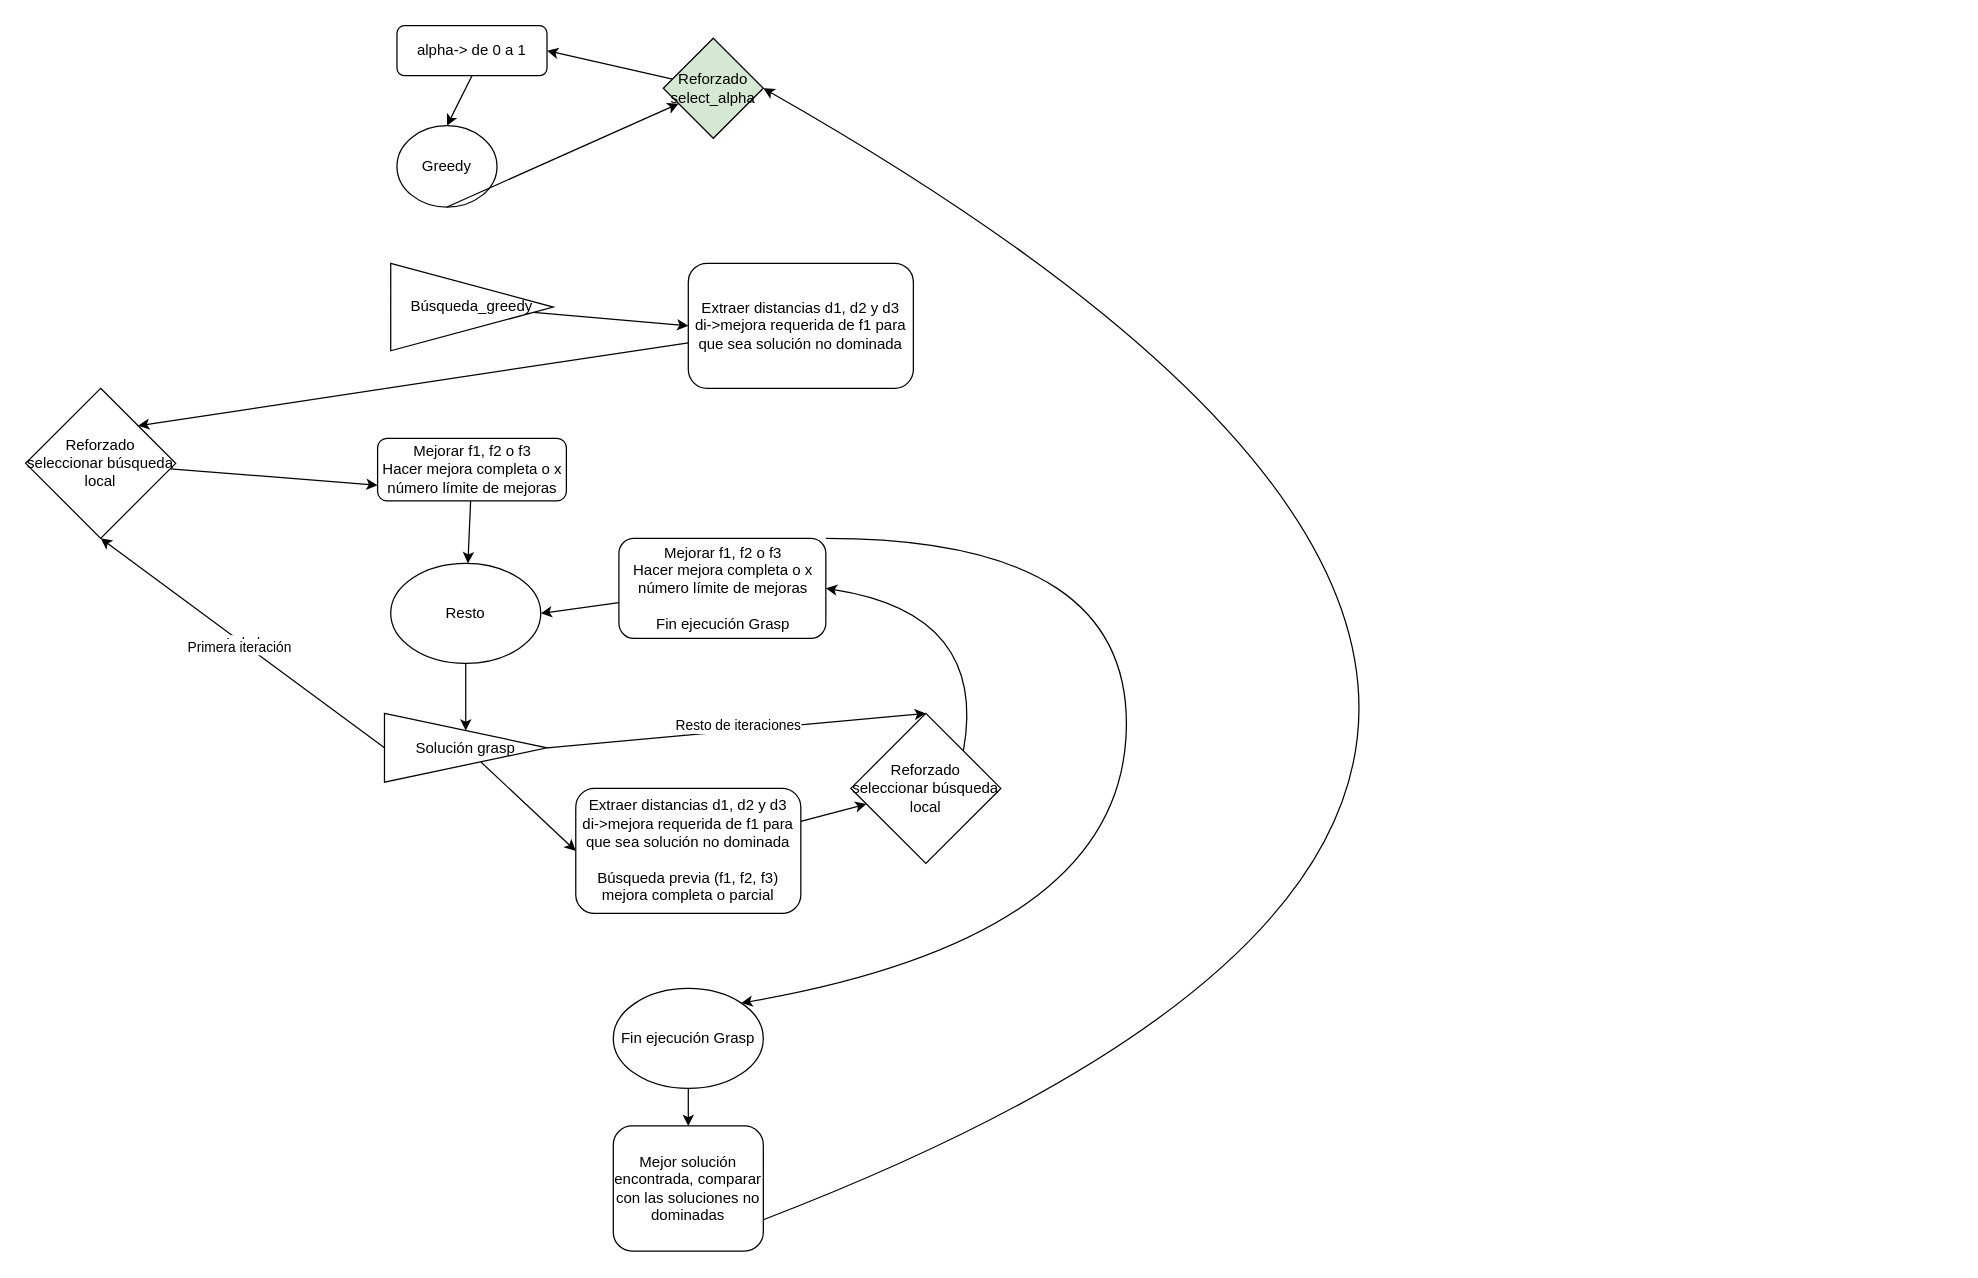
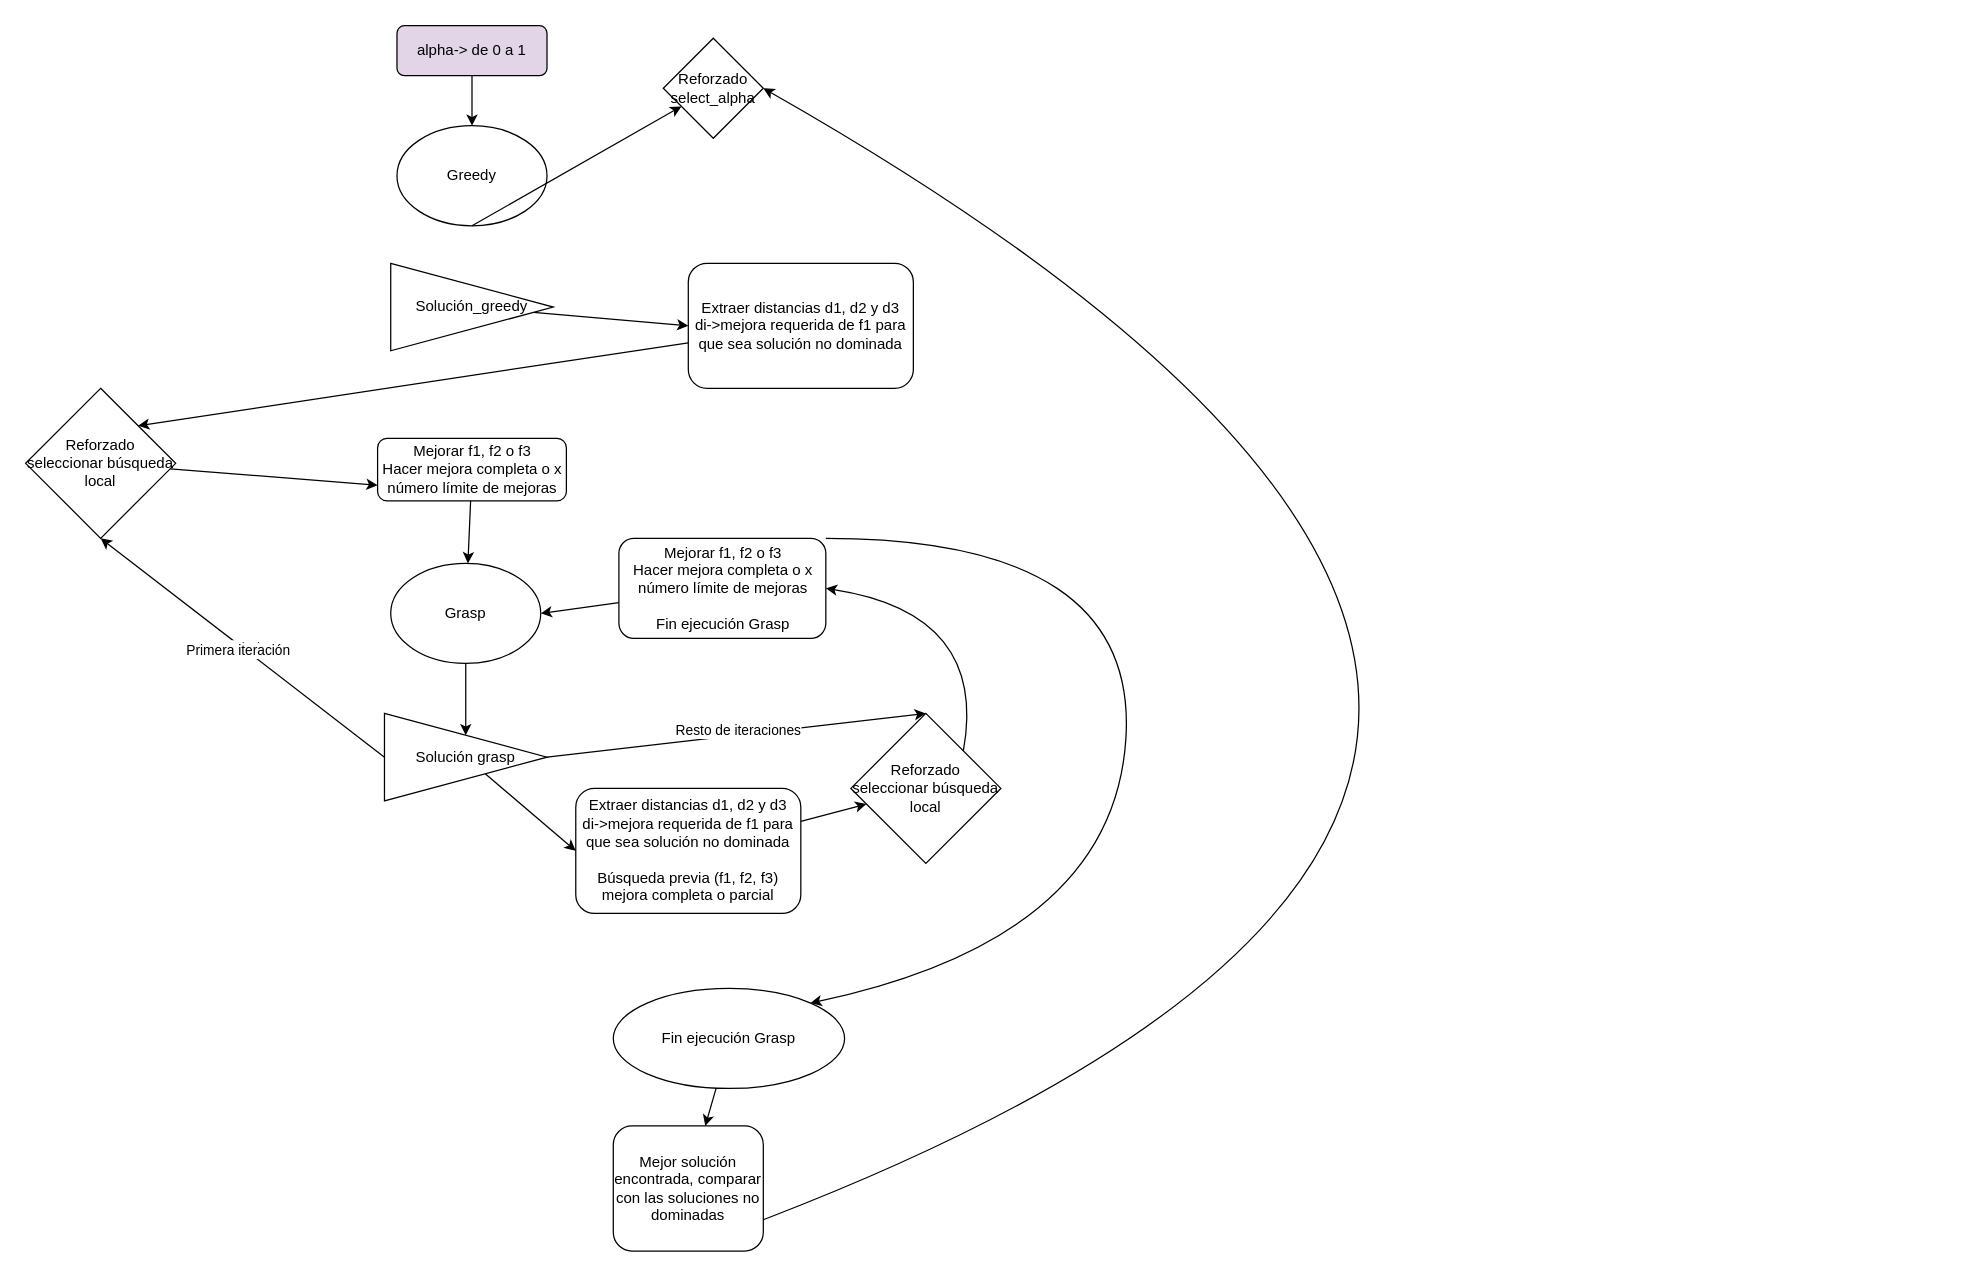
(472, 51) -> (472, 51)
(613, 66) -> none
(713, 88) -> (713, 88)
(447, 166) -> (472, 176)
(472, 307) -> (472, 307)
(466, 613) -> (466, 613)
(466, 748) -> (466, 757)
(688, 1038) -> (729, 1038)
